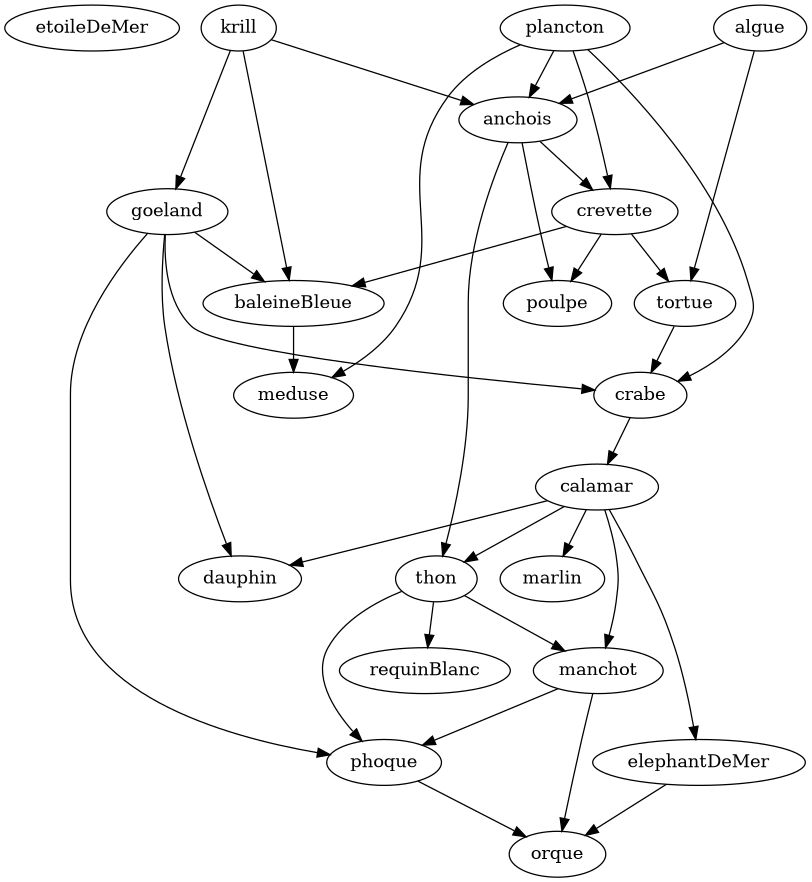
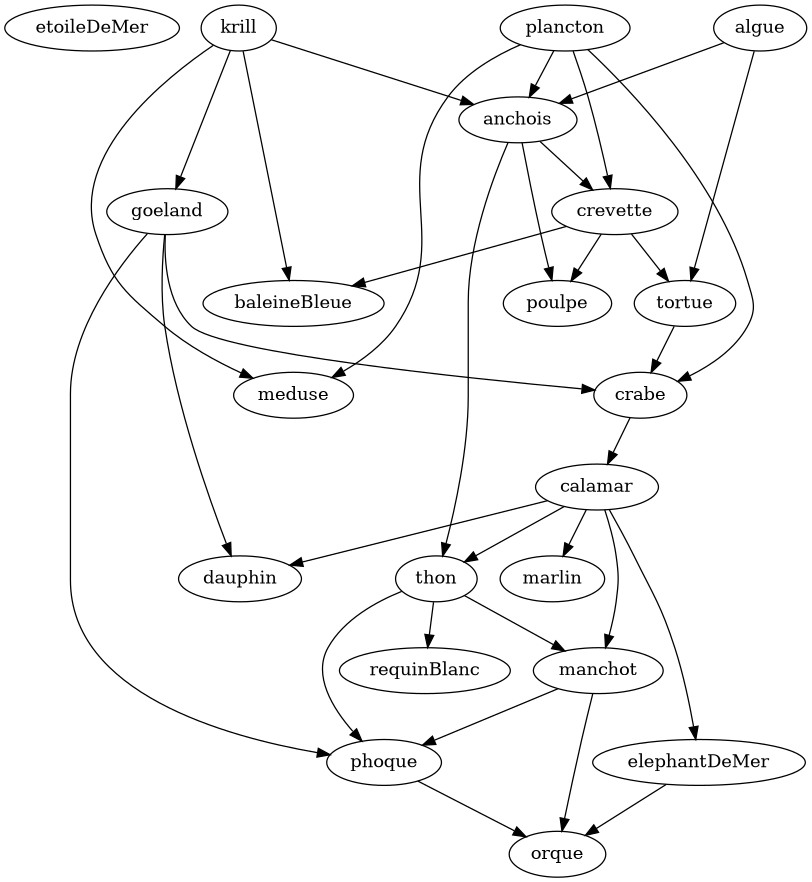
(224, 253) -> none
(294, 343) -> (94, 219)
